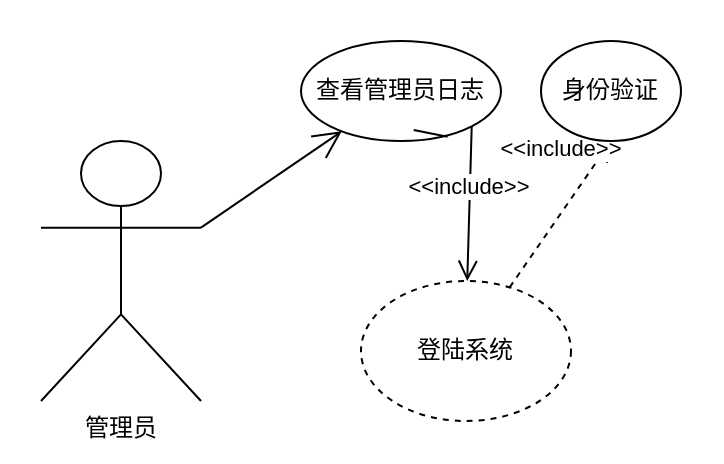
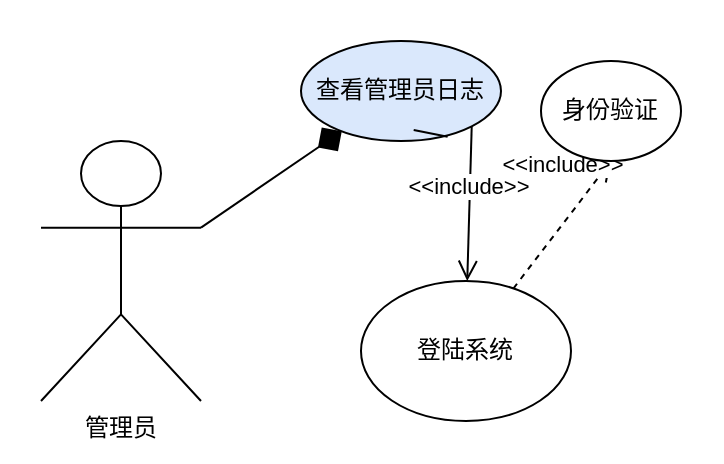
(401, 91) -> (401, 91)
(611, 91) -> (611, 111)
(328, 141) -> (318, 147)
(466, 351) -> (466, 351)
